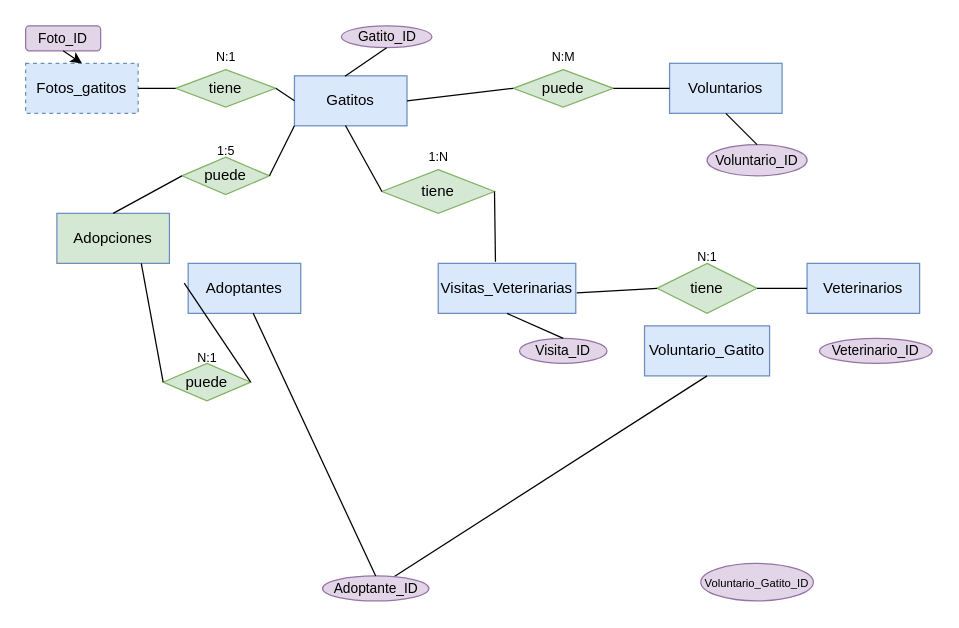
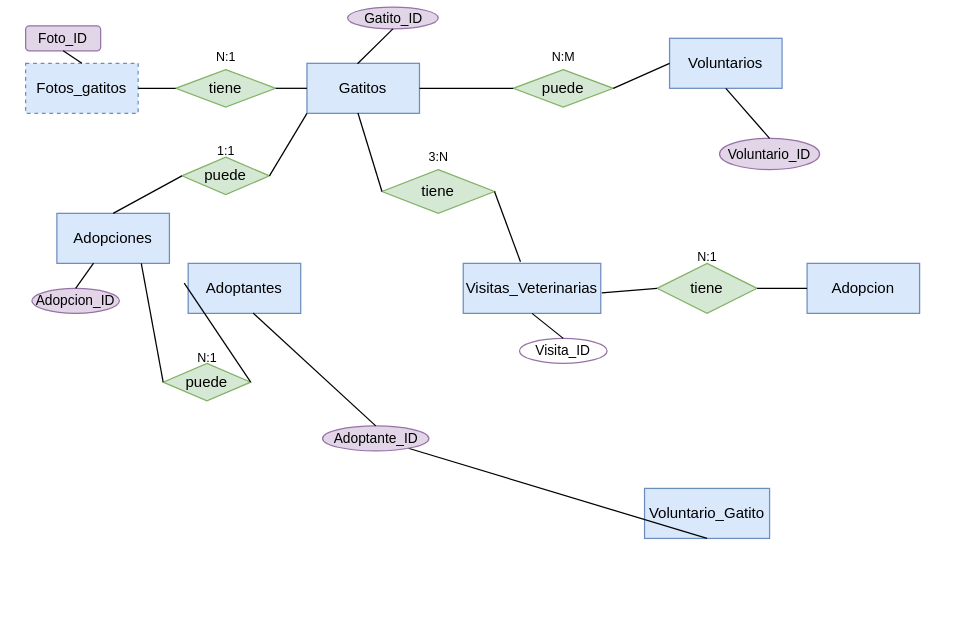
(387, 37) -> (393, 18)
(74, 58) -> (77, 60)
(726, 88) -> (726, 63)
(351, 101) -> (363, 88)
(226, 151) -> (226, 151)
(439, 157) -> (439, 157)
(757, 160) -> (769, 154)
(113, 238) -> (113, 238)
none -> (84, 276)
(507, 288) -> (532, 288)
(863, 288) -> (863, 288)
none -> (76, 301)
(563, 351) -> (563, 351)
(707, 351) -> (707, 513)
(876, 351) -> none
(757, 582) -> none
(376, 588) -> (376, 438)
